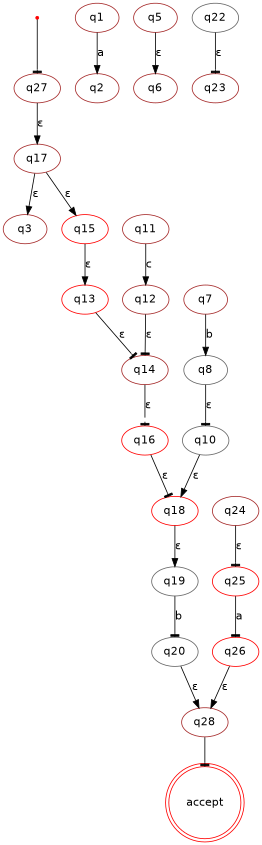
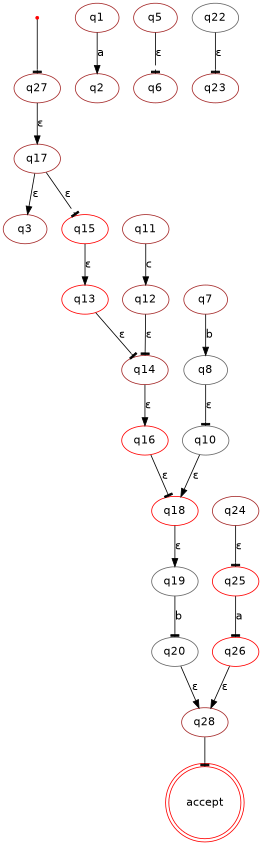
(155, 49) -> (155, 49)
(59, 191) -> (59, 191)
(145, 401) -> (145, 401)
